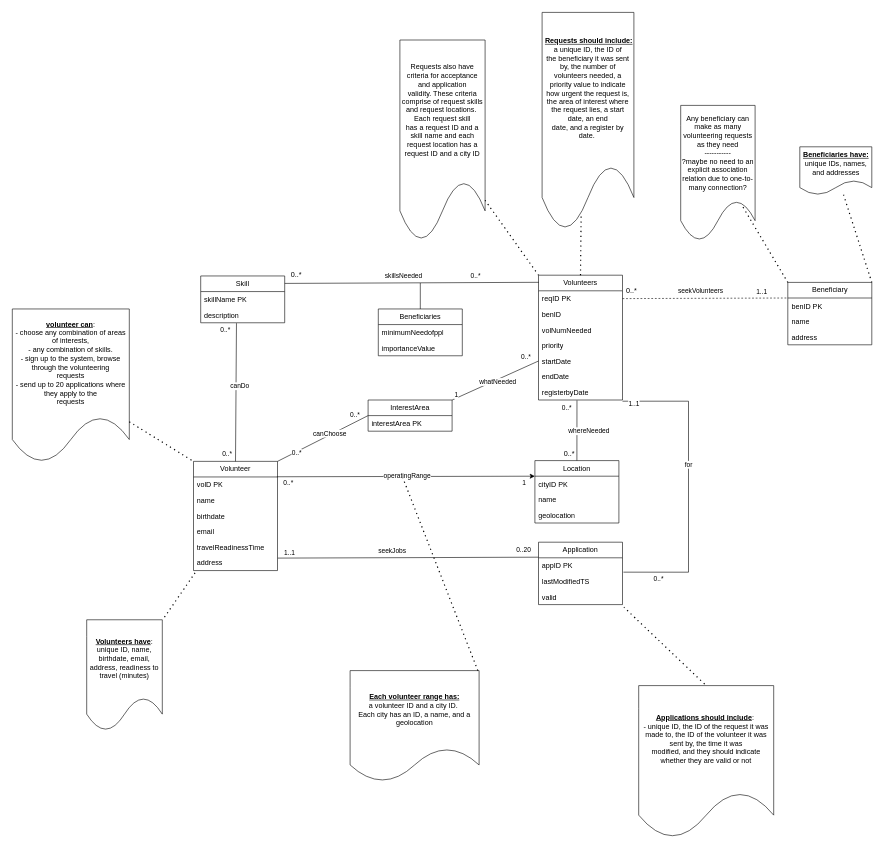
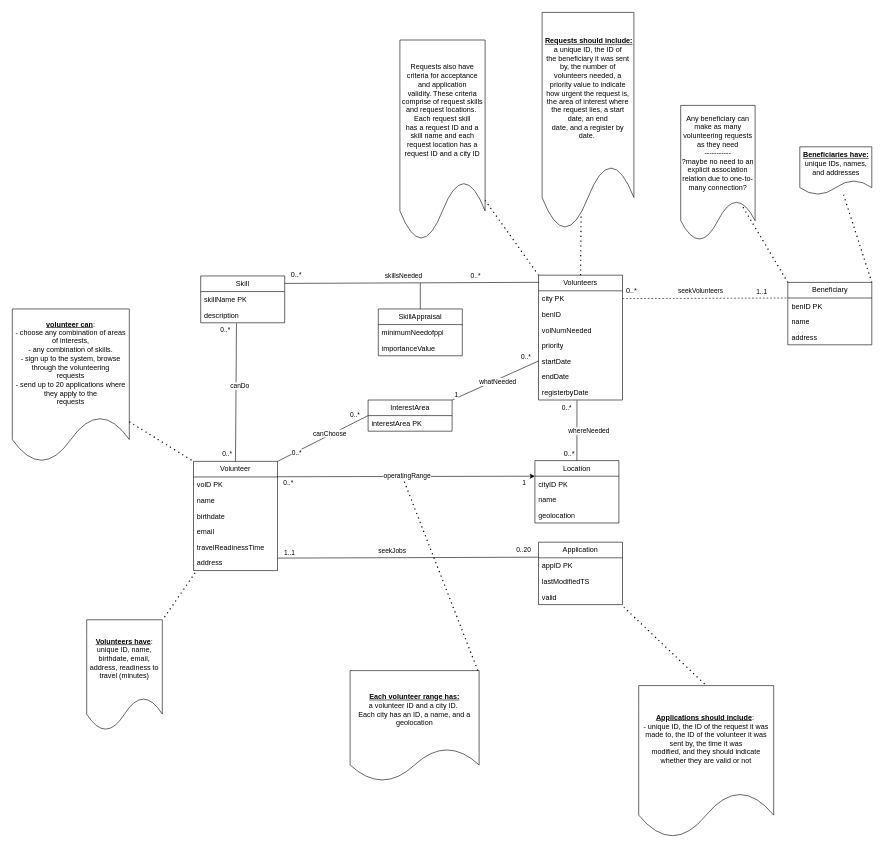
(557, 299) -> (554, 299)
(420, 317) -> (420, 317)
(689, 455) -> none
